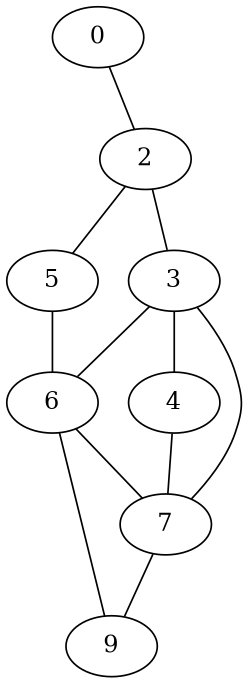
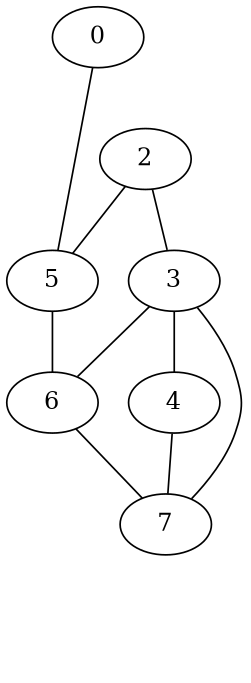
(122, 98) -> (75, 159)
(112, 646) -> none
